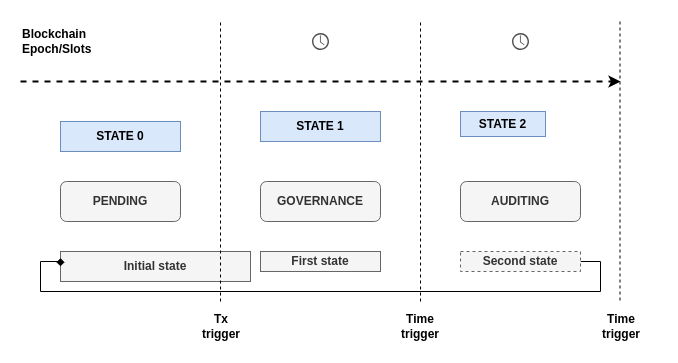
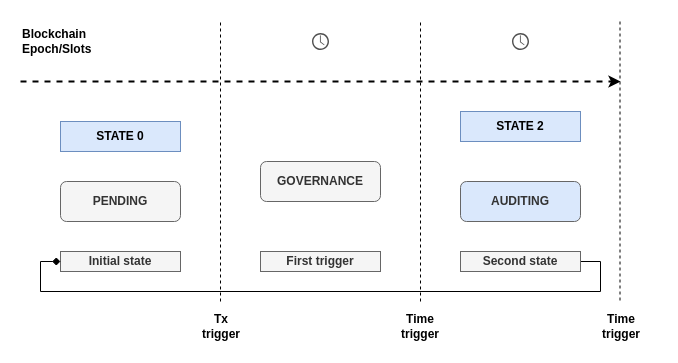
(503, 124) -> (521, 127)
(321, 127) -> none
(321, 202) -> (321, 182)
(521, 202) -> (521, 202)
(321, 262) -> (321, 262)
(521, 262) -> (521, 262)
(156, 267) -> (121, 262)
